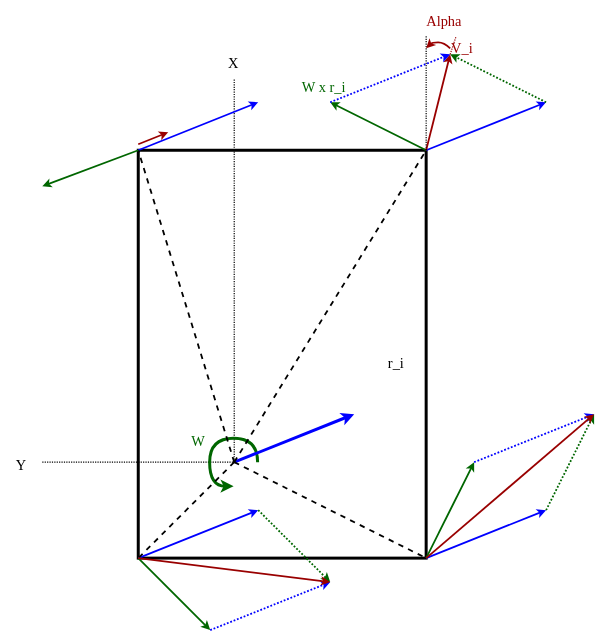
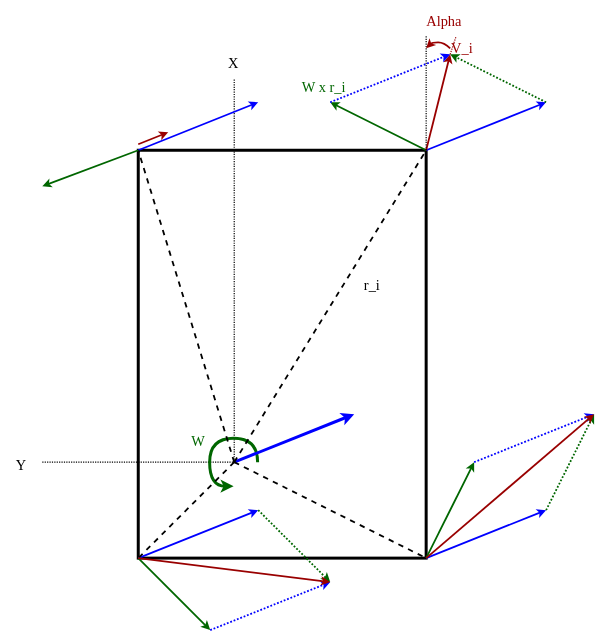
(396, 363) -> (372, 285)
